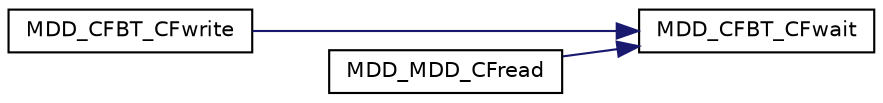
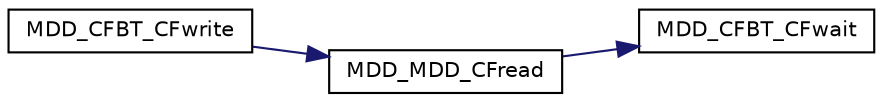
(434, 31) -> (280, 50)
